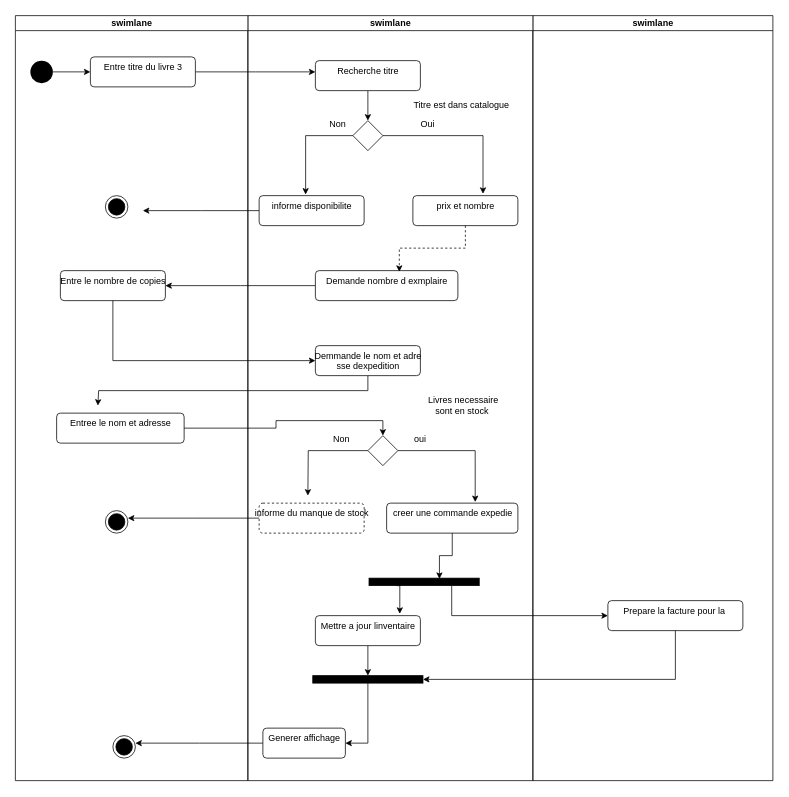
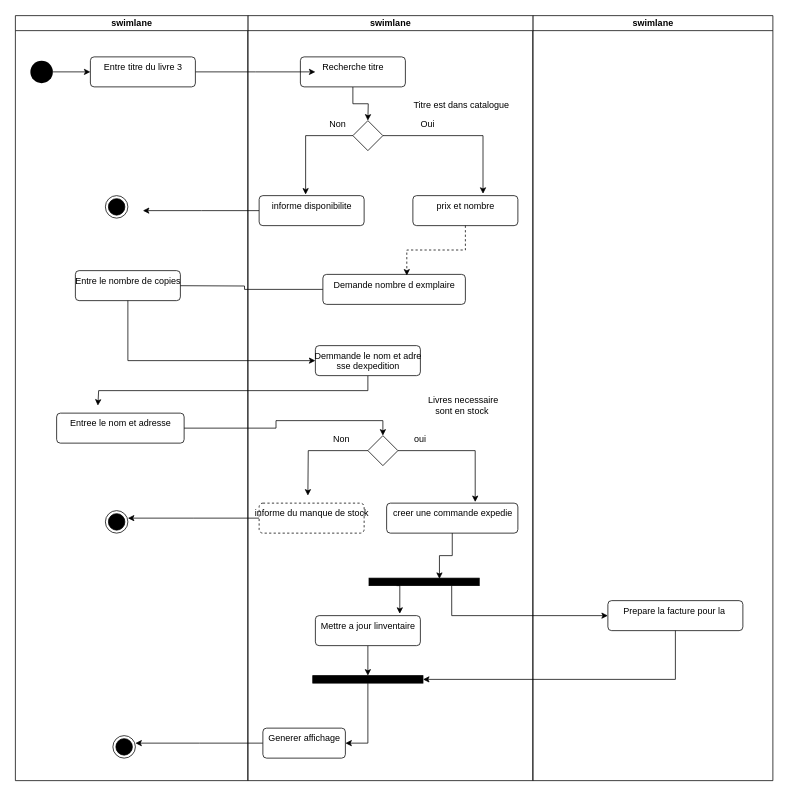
(368, 75) -> (353, 72)
(113, 285) -> (128, 285)
(387, 285) -> (394, 289)
